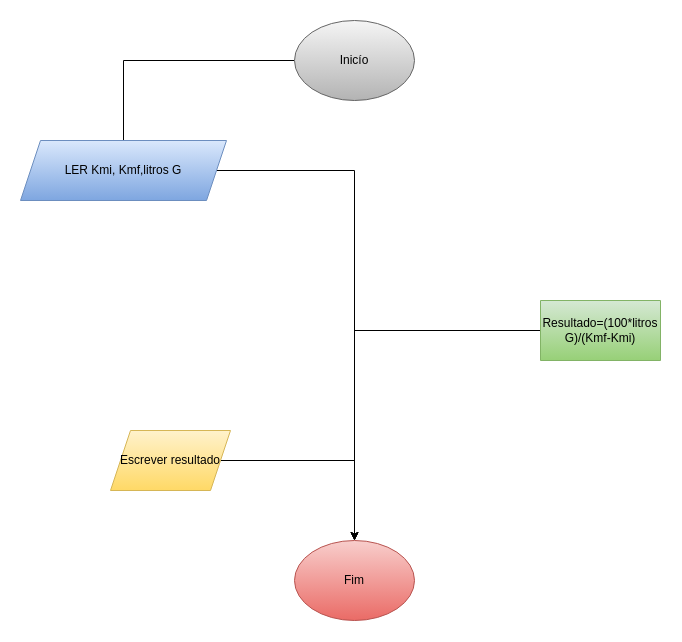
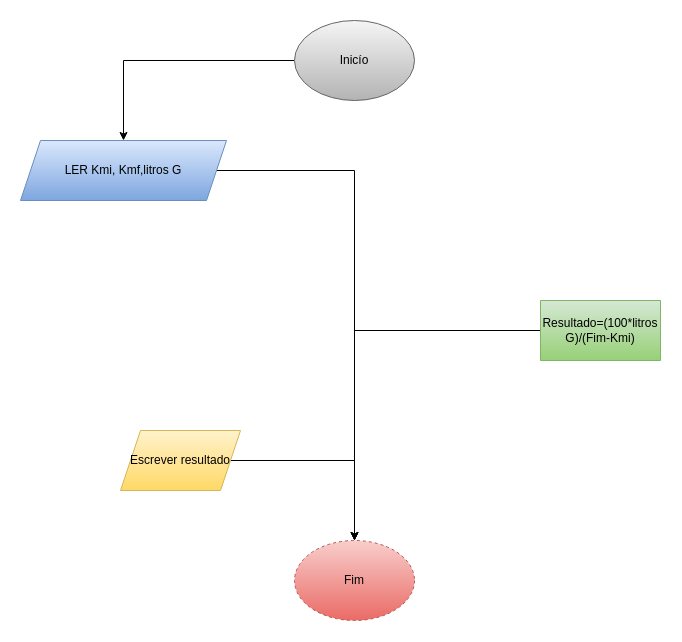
(124, 134) -> (124, 132)
(601, 331) -> (601, 331)
(171, 461) -> (181, 461)
(355, 581) -> (355, 581)
